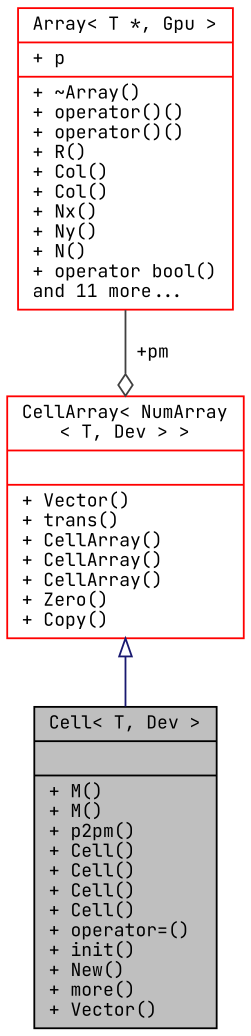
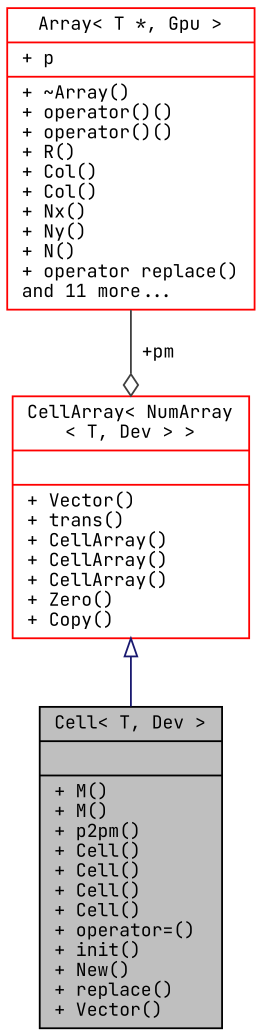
(125, 272) -> (131, 272)
(93, 990) -> (115, 990)
